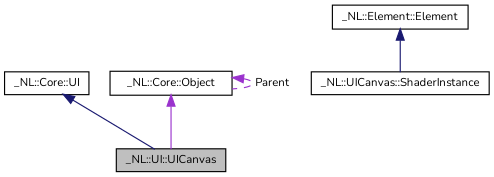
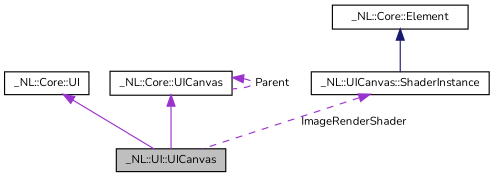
(400, 17) -> (400, 17)
(171, 83) -> (171, 83)
none -> (280, 124)
(114, 125) -> (114, 125)
